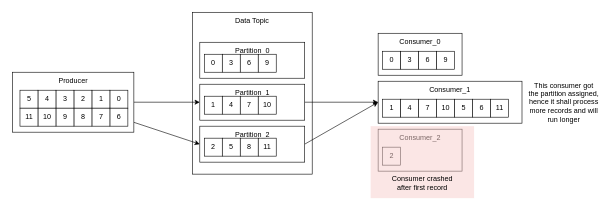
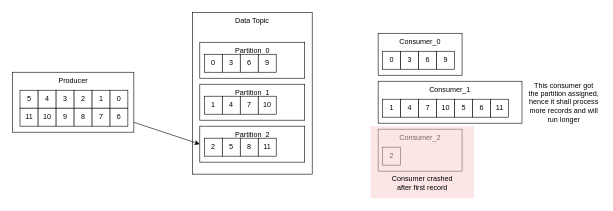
(194, 102) -> none
(372, 102) -> none
(340, 124) -> none
